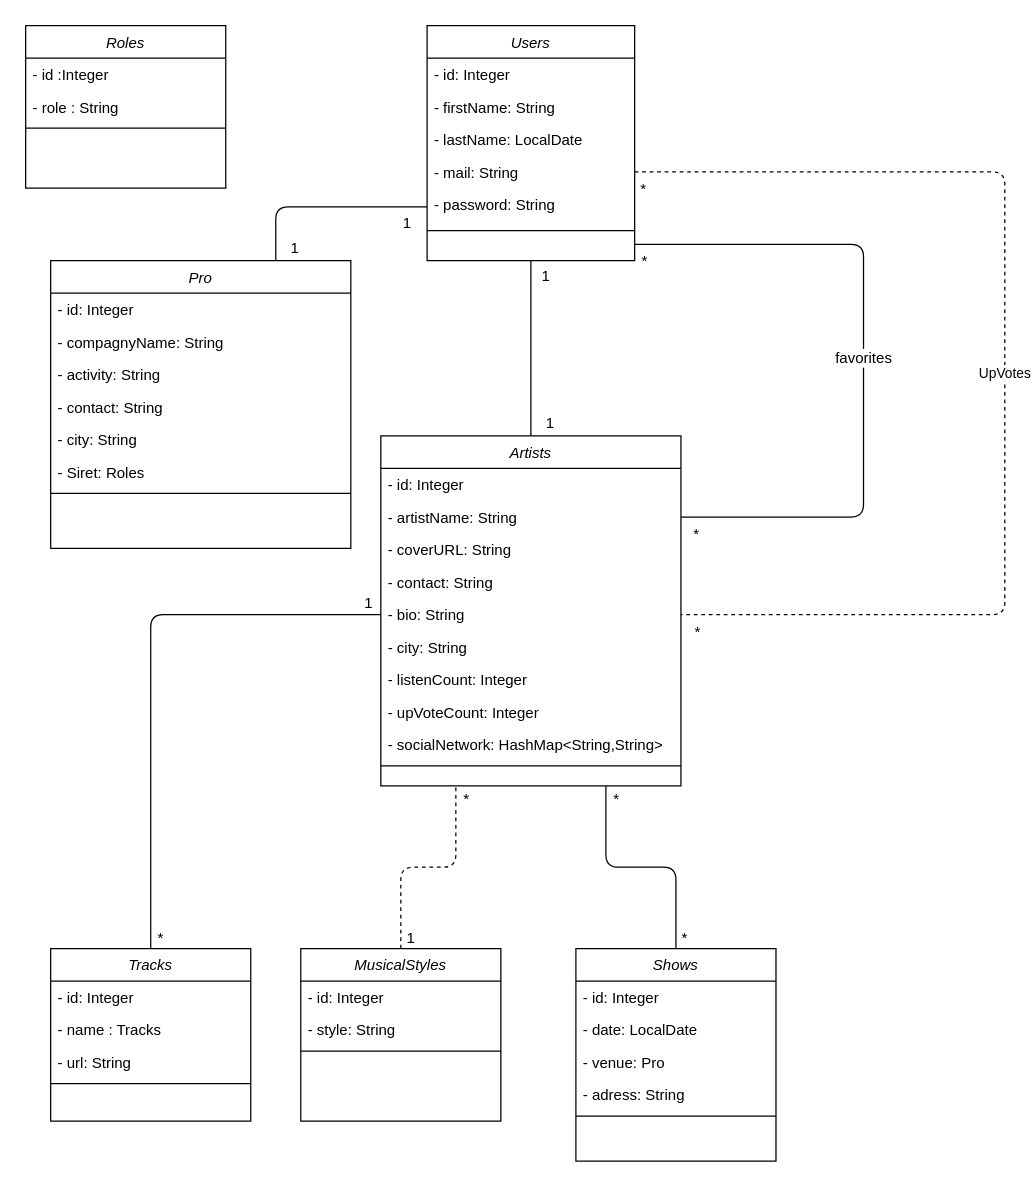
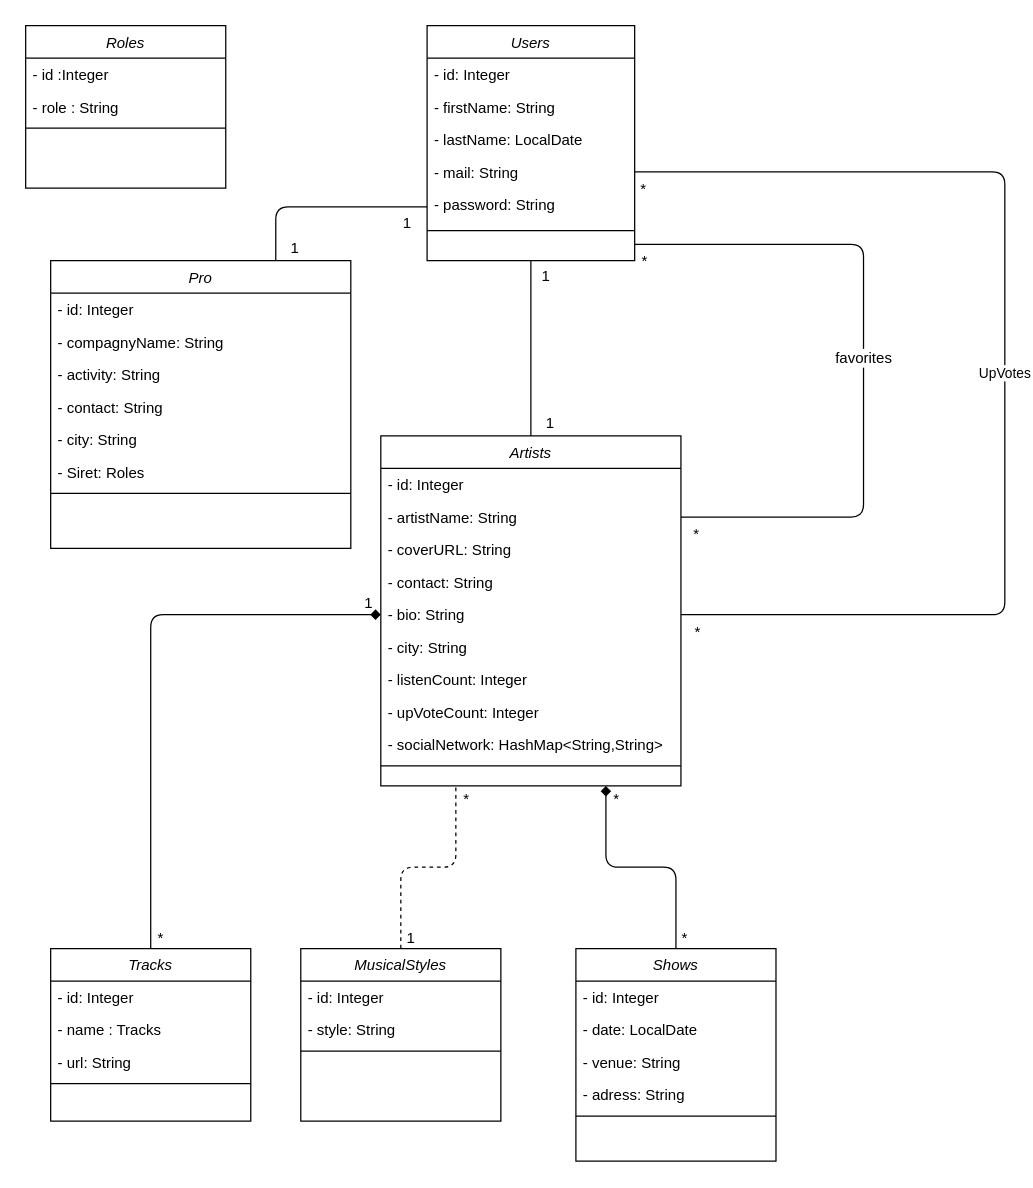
(911, 172) -> (911, 172)
(373, 614) -> (370, 614)
(606, 792) -> (606, 796)
(627, 1063) -> (638, 1063)
